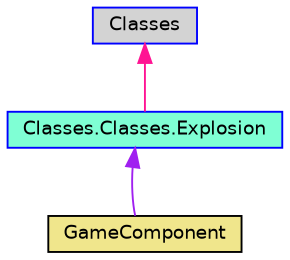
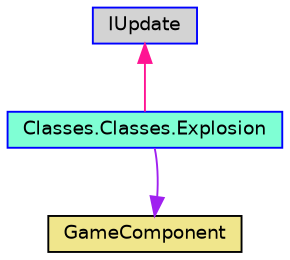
(145, 26) -> (145, 26)
(132, 192) -> (157, 172)
